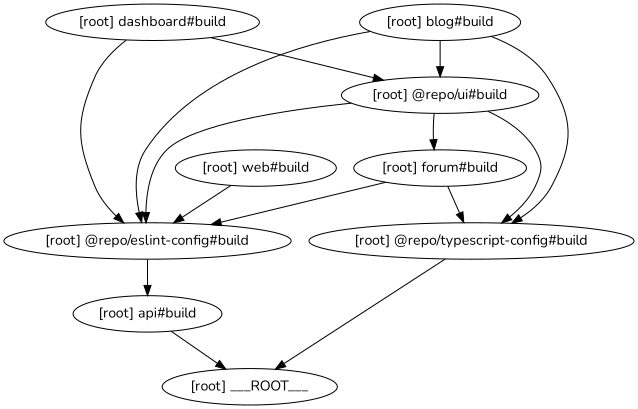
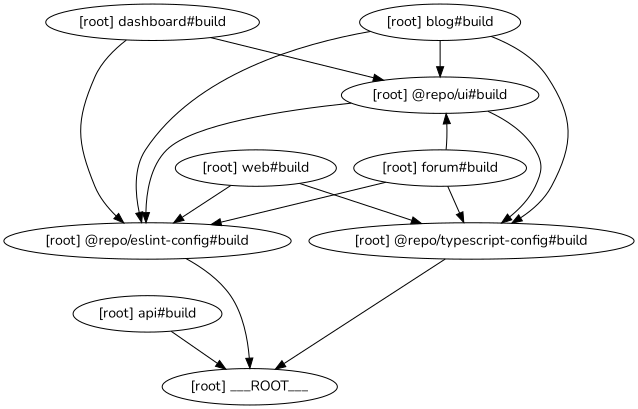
(433, 127) -> (447, 137)
none -> (356, 202)
(148, 272) -> (232, 299)
